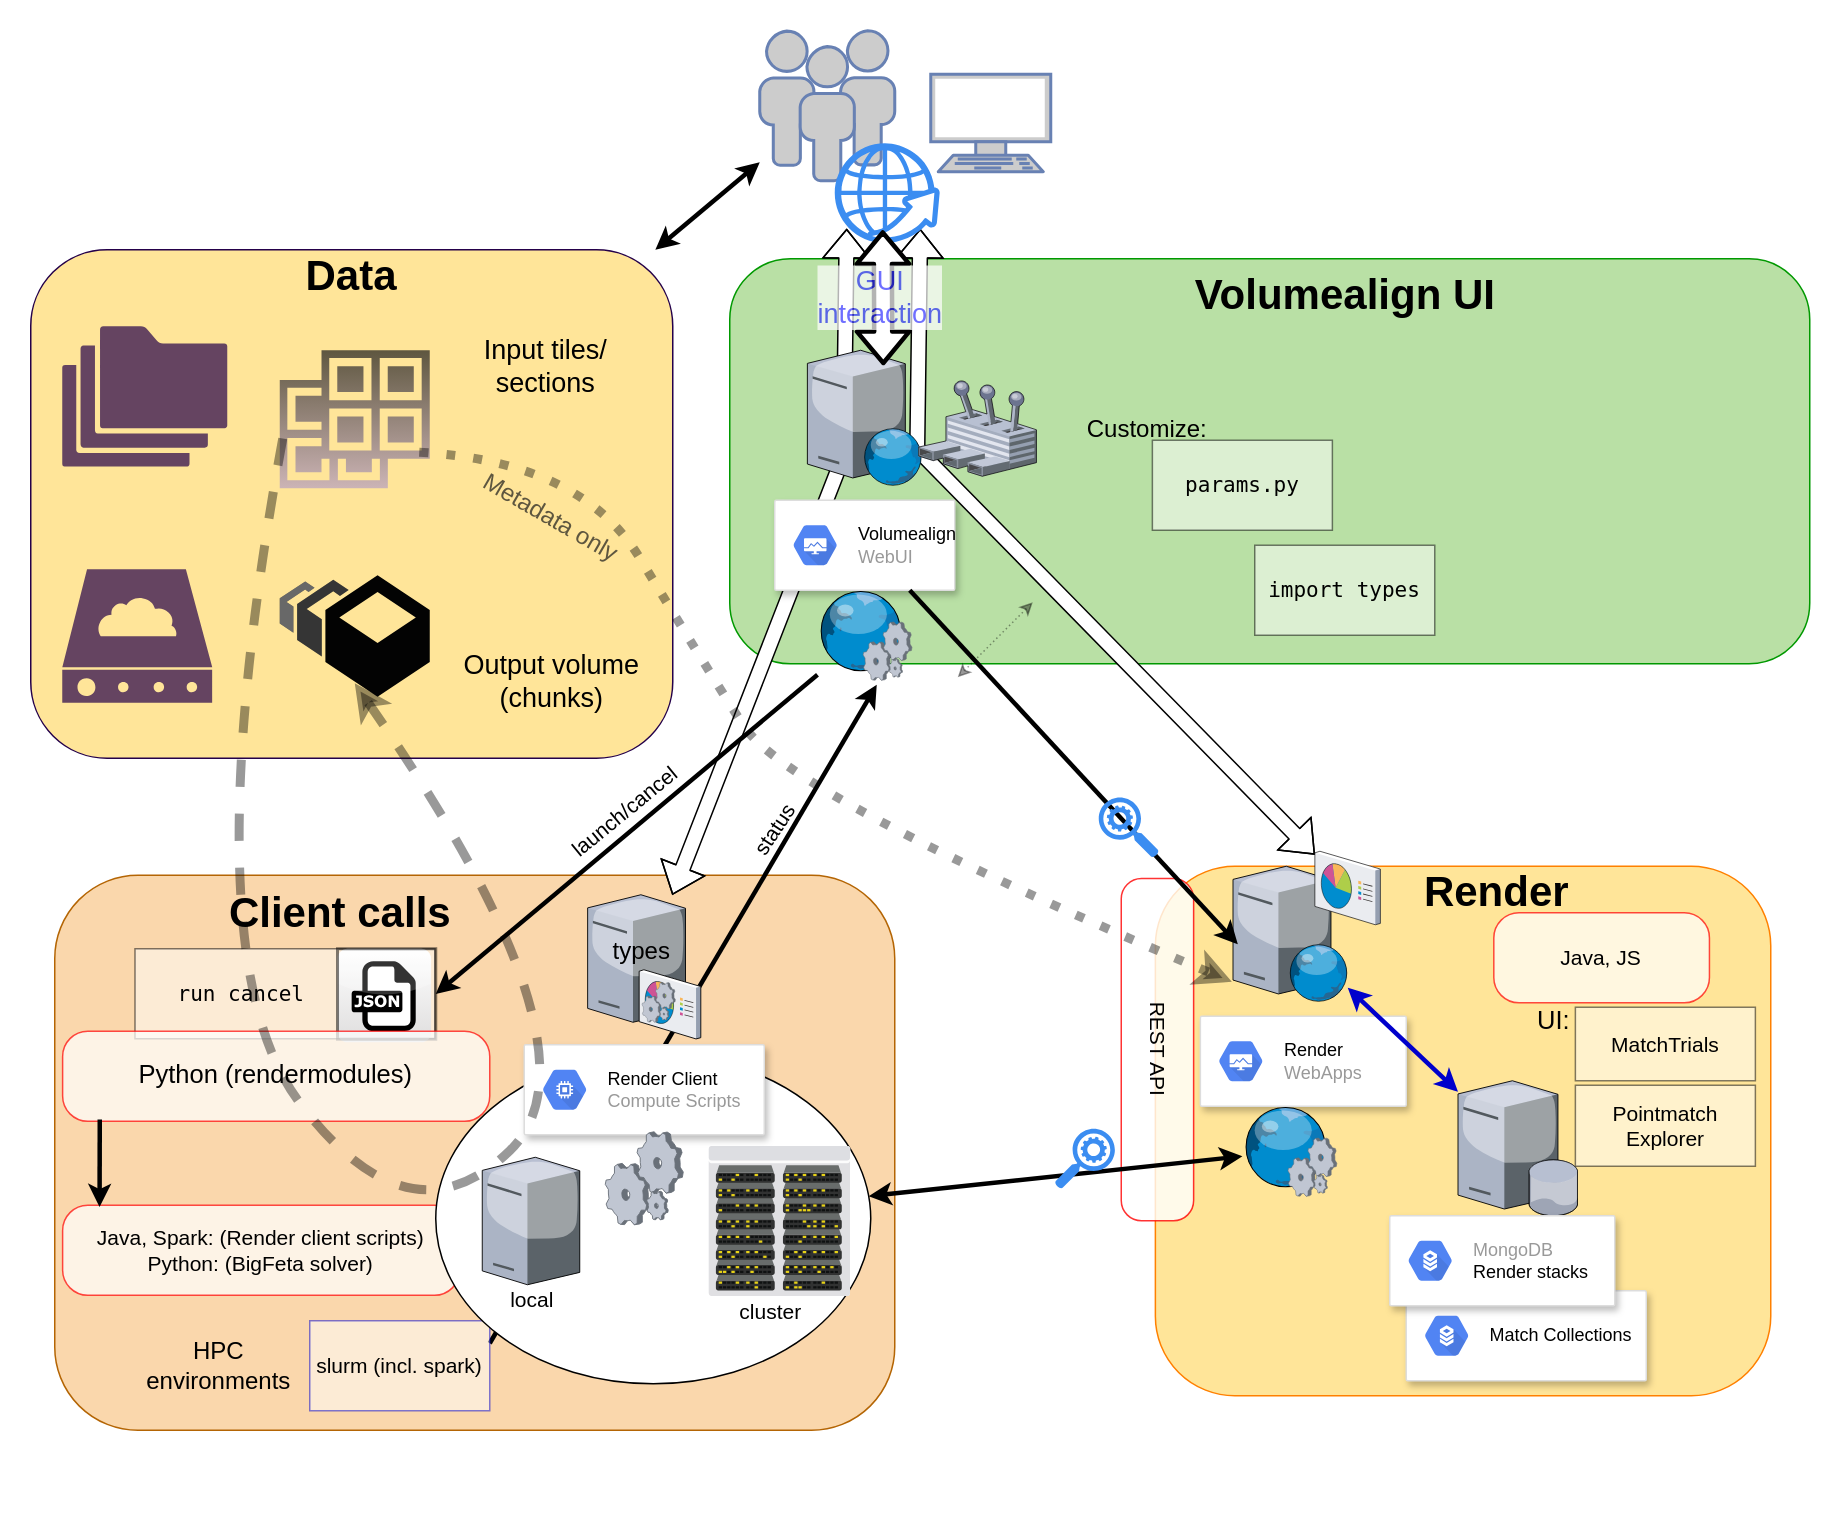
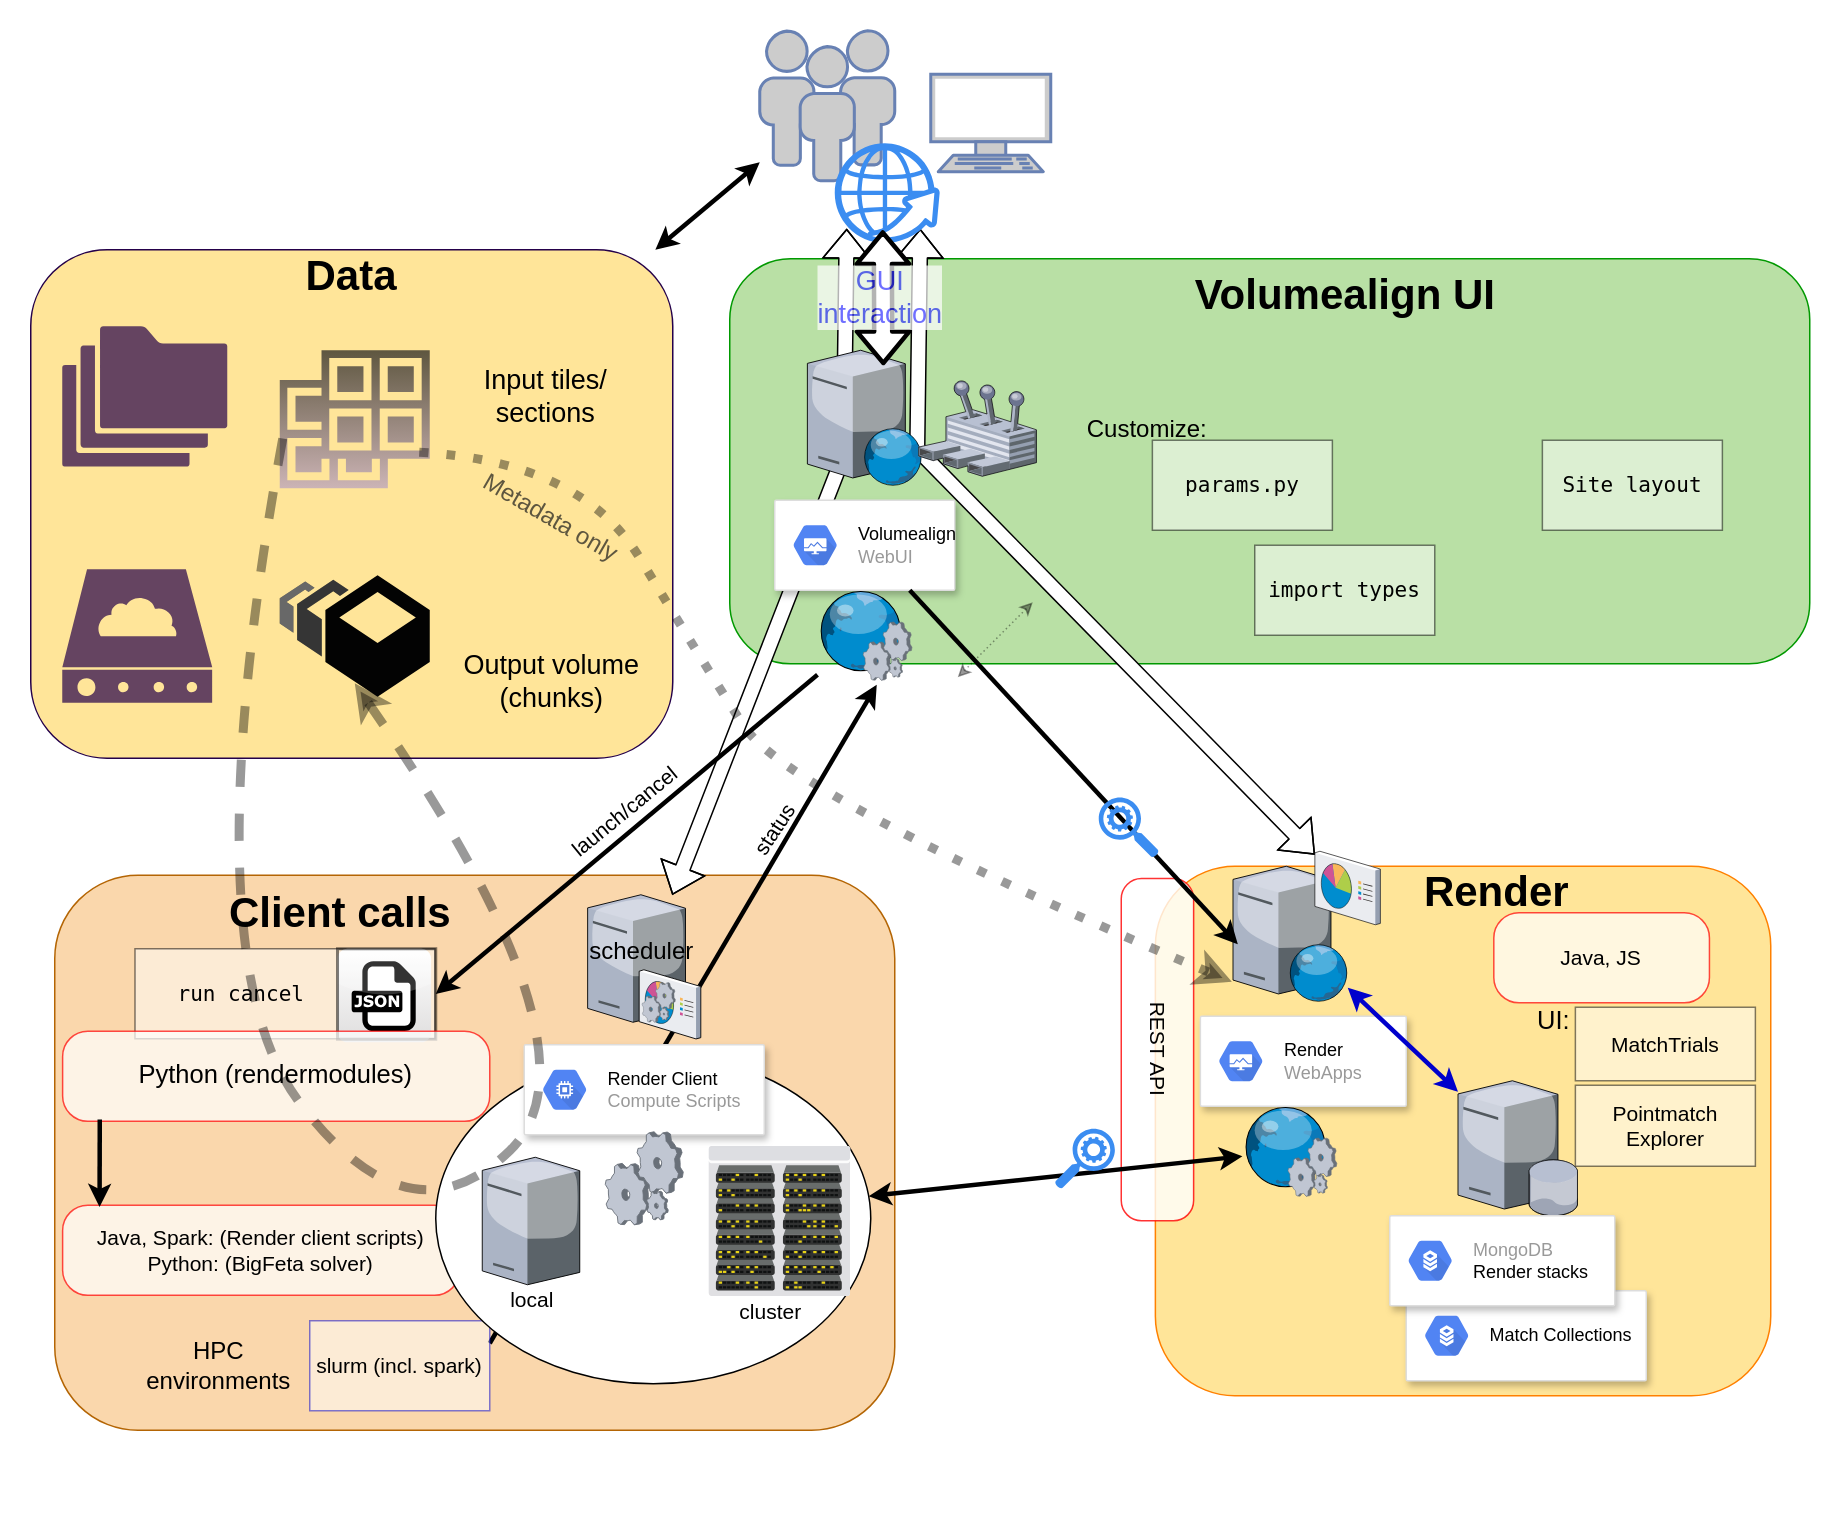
(545, 366) -> (545, 396)
none -> (1632, 485)
(642, 950) -> (642, 950)
